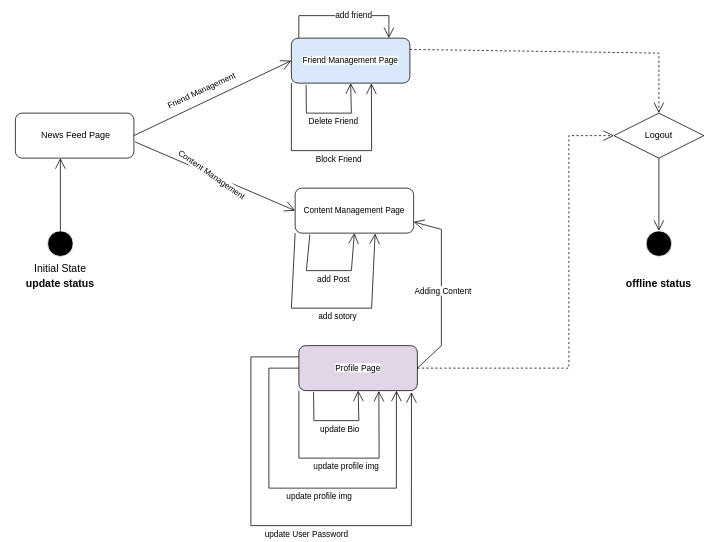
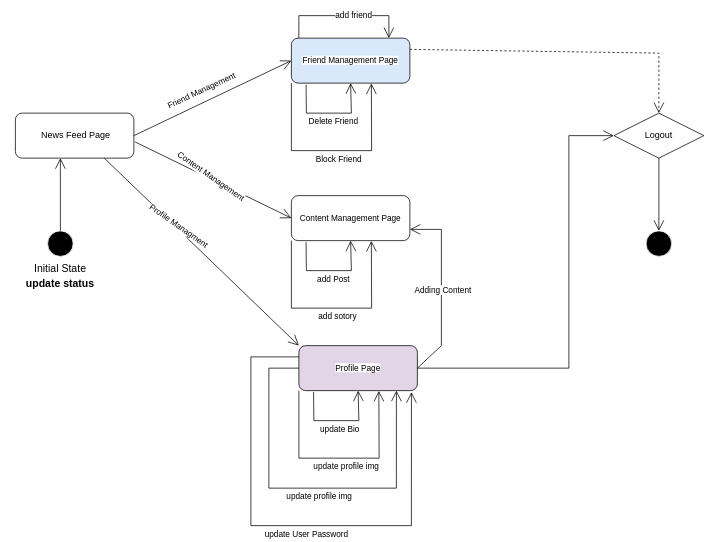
(354, 210) -> (351, 218)
none -> (201, 251)
(659, 283) -> none
(569, 305) -> (569, 305)
